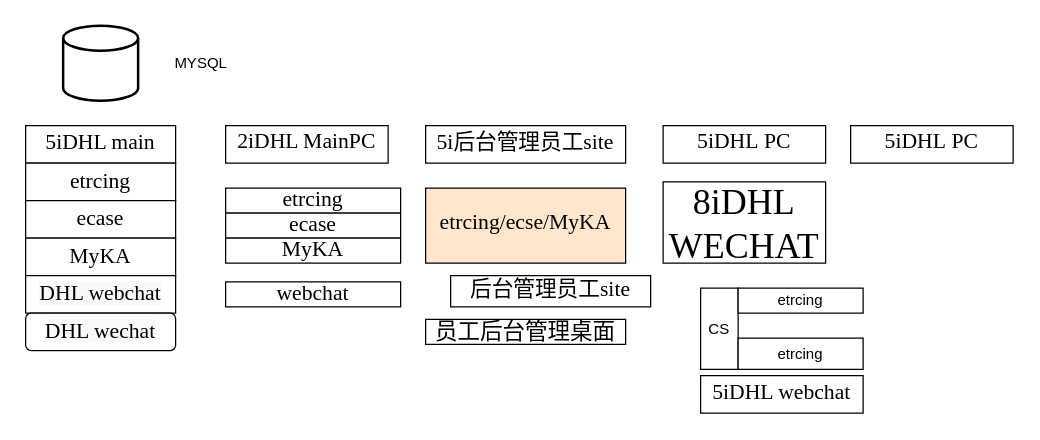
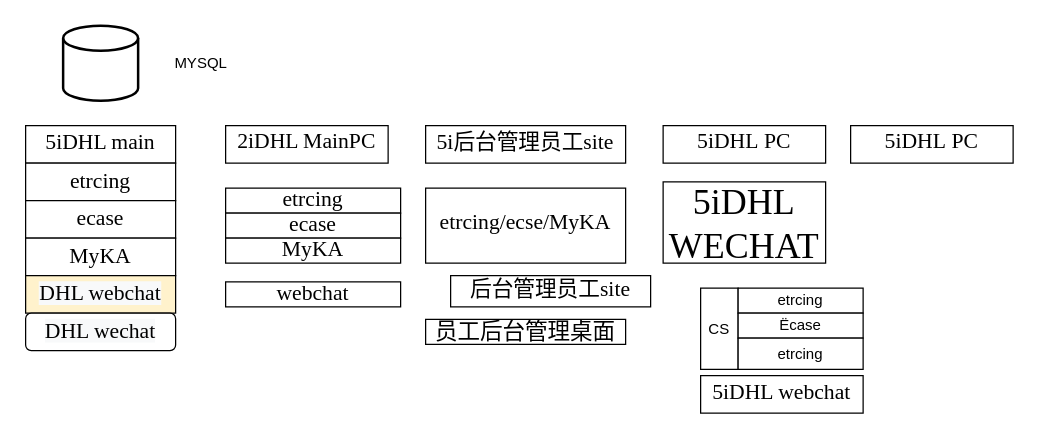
(744, 223) -> (744, 223)
(526, 226) -> (526, 226)
(101, 294) -> (101, 294)
none -> (801, 326)
